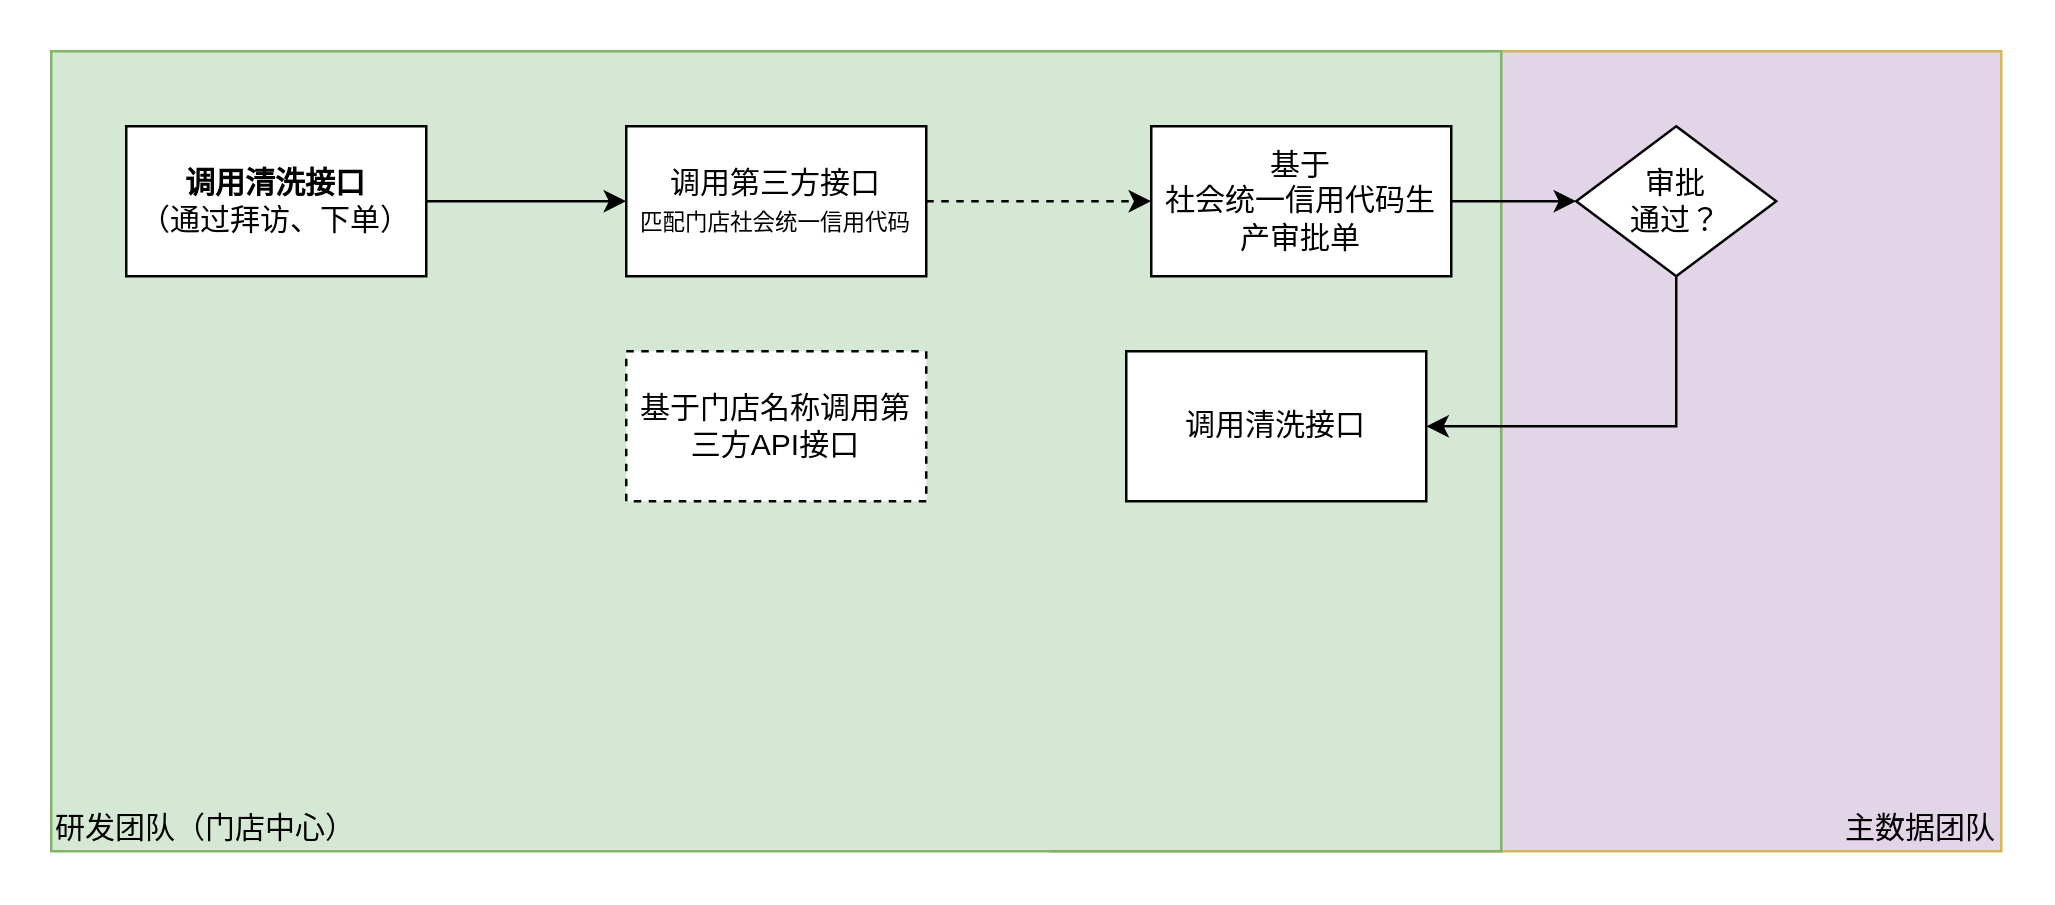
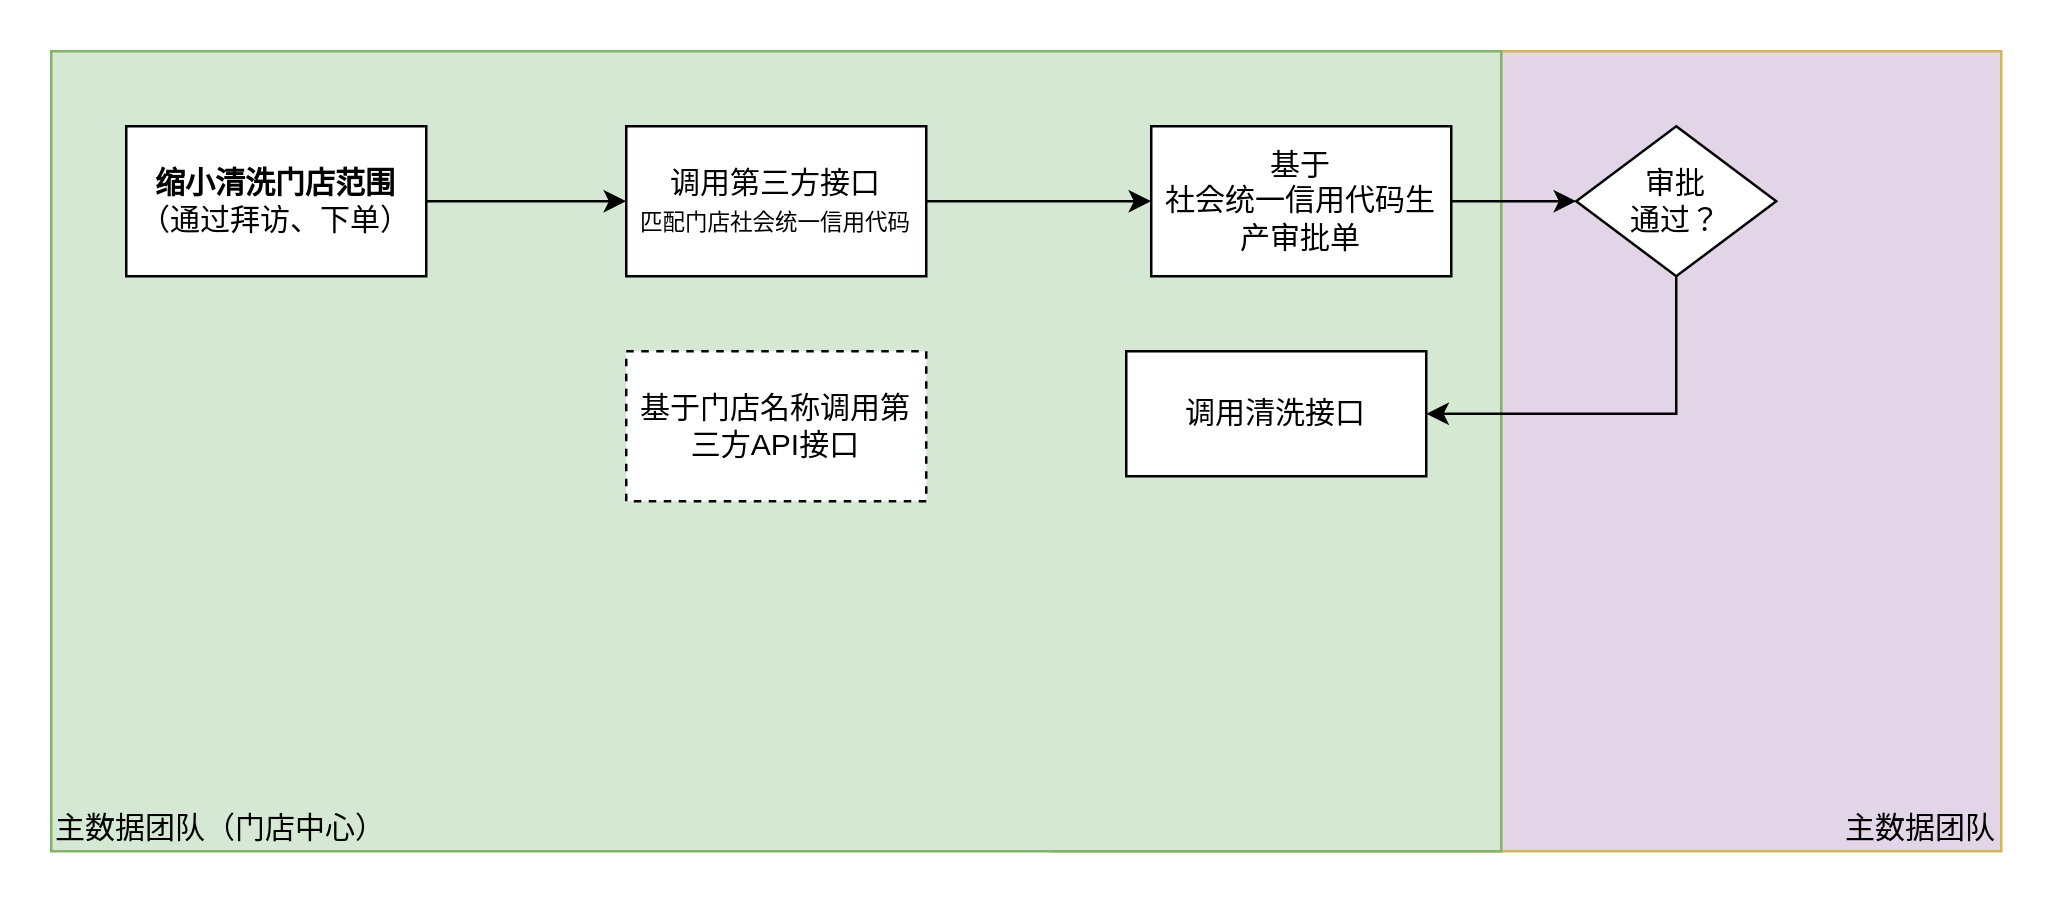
(276, 201) -> (276, 201)
(1032, 201) -> (1032, 201)
(1276, 426) -> (1276, 414)
(206, 826) -> (221, 826)
